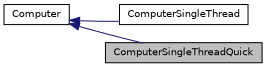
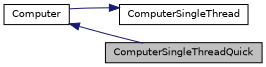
(99, 21) -> (89, 8)
